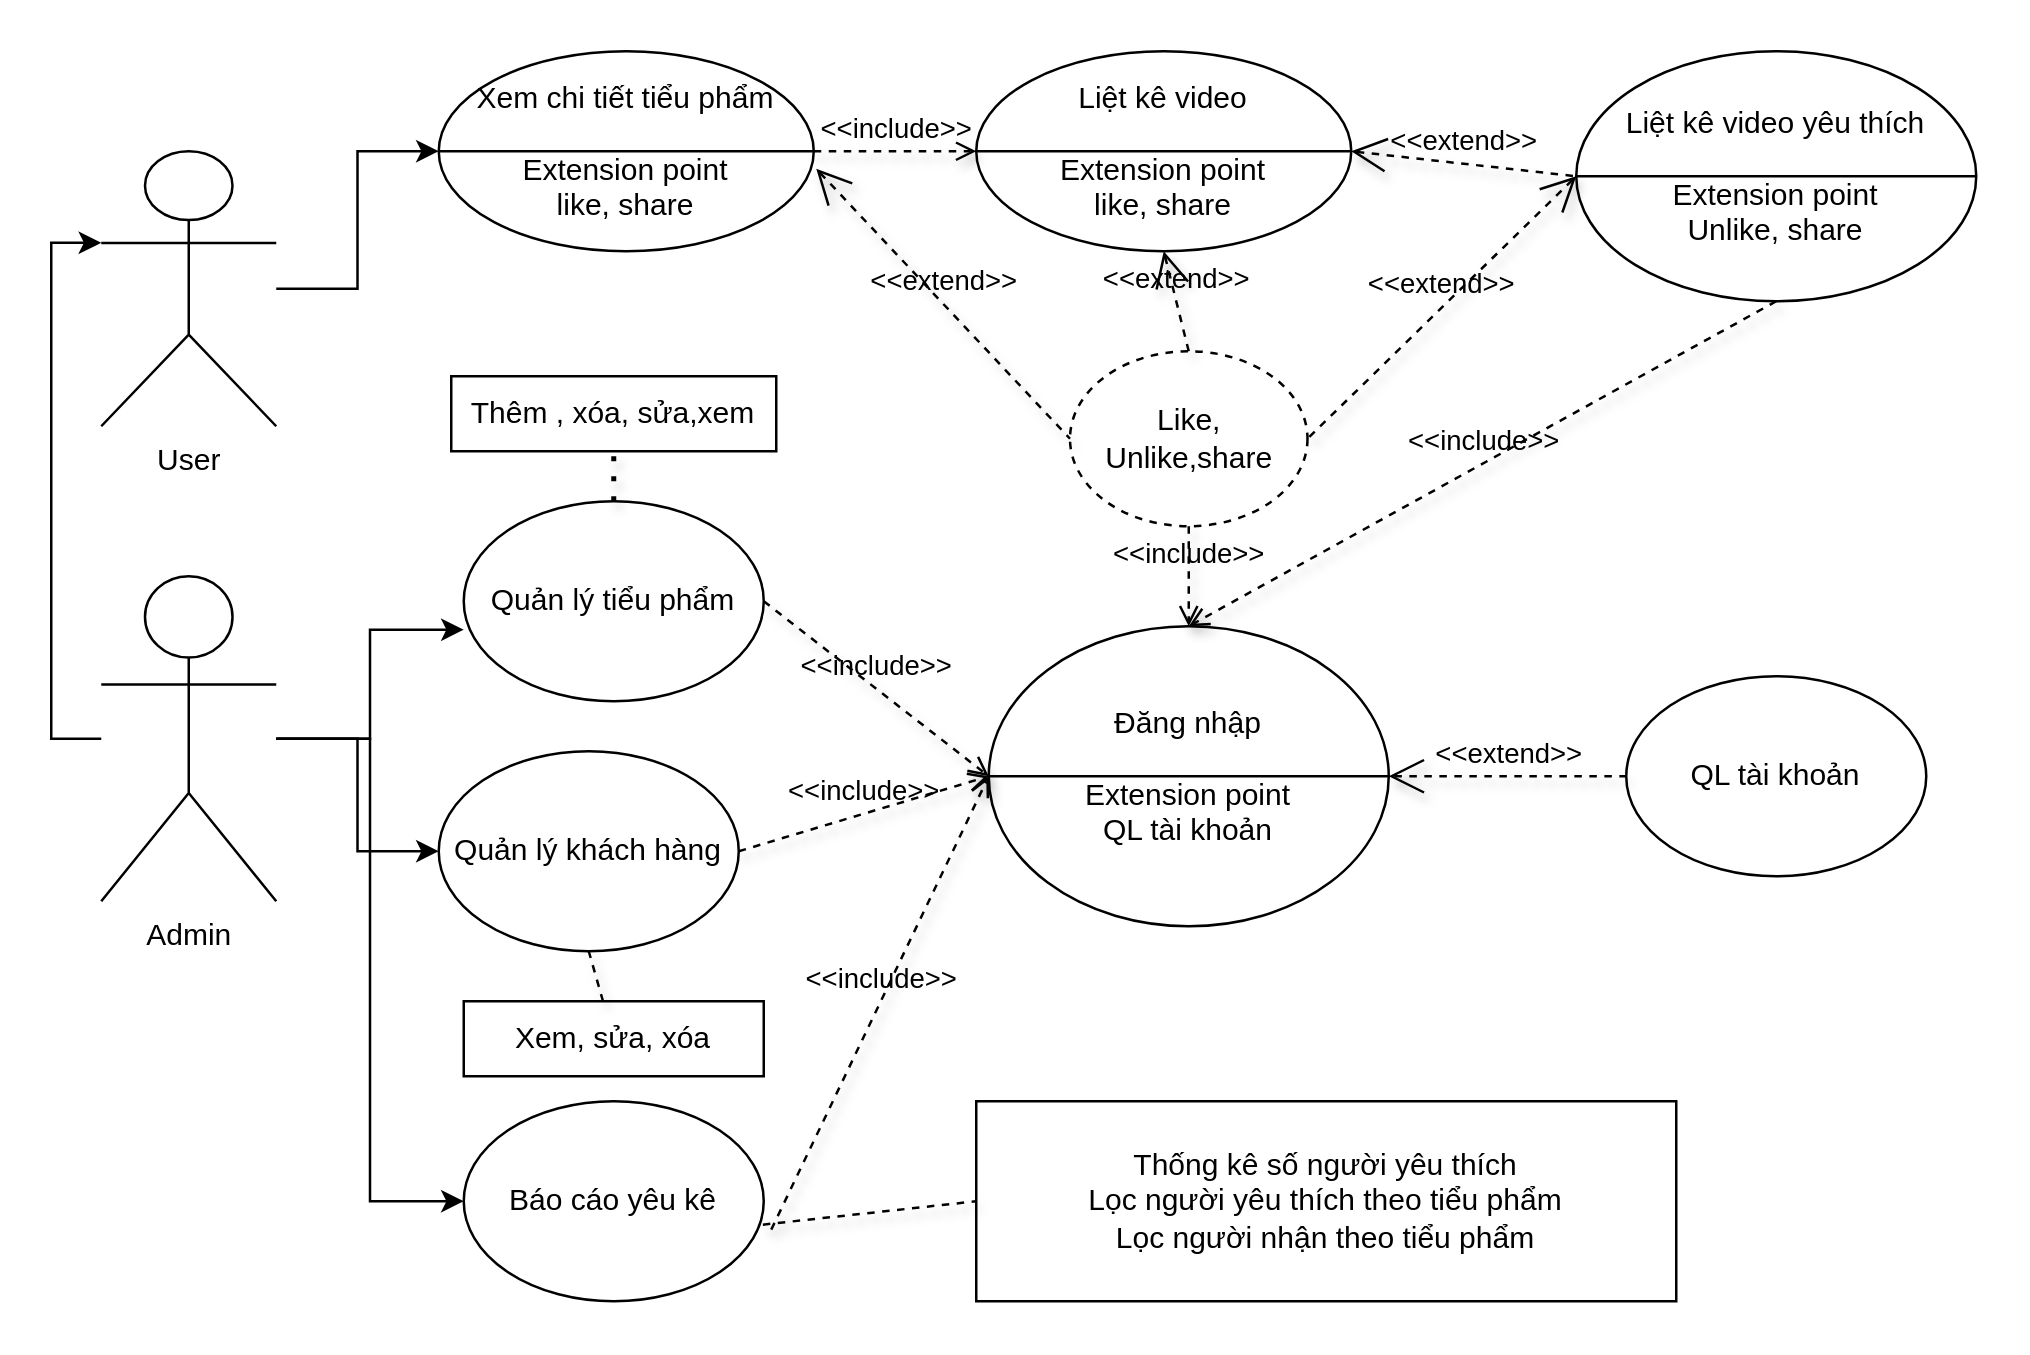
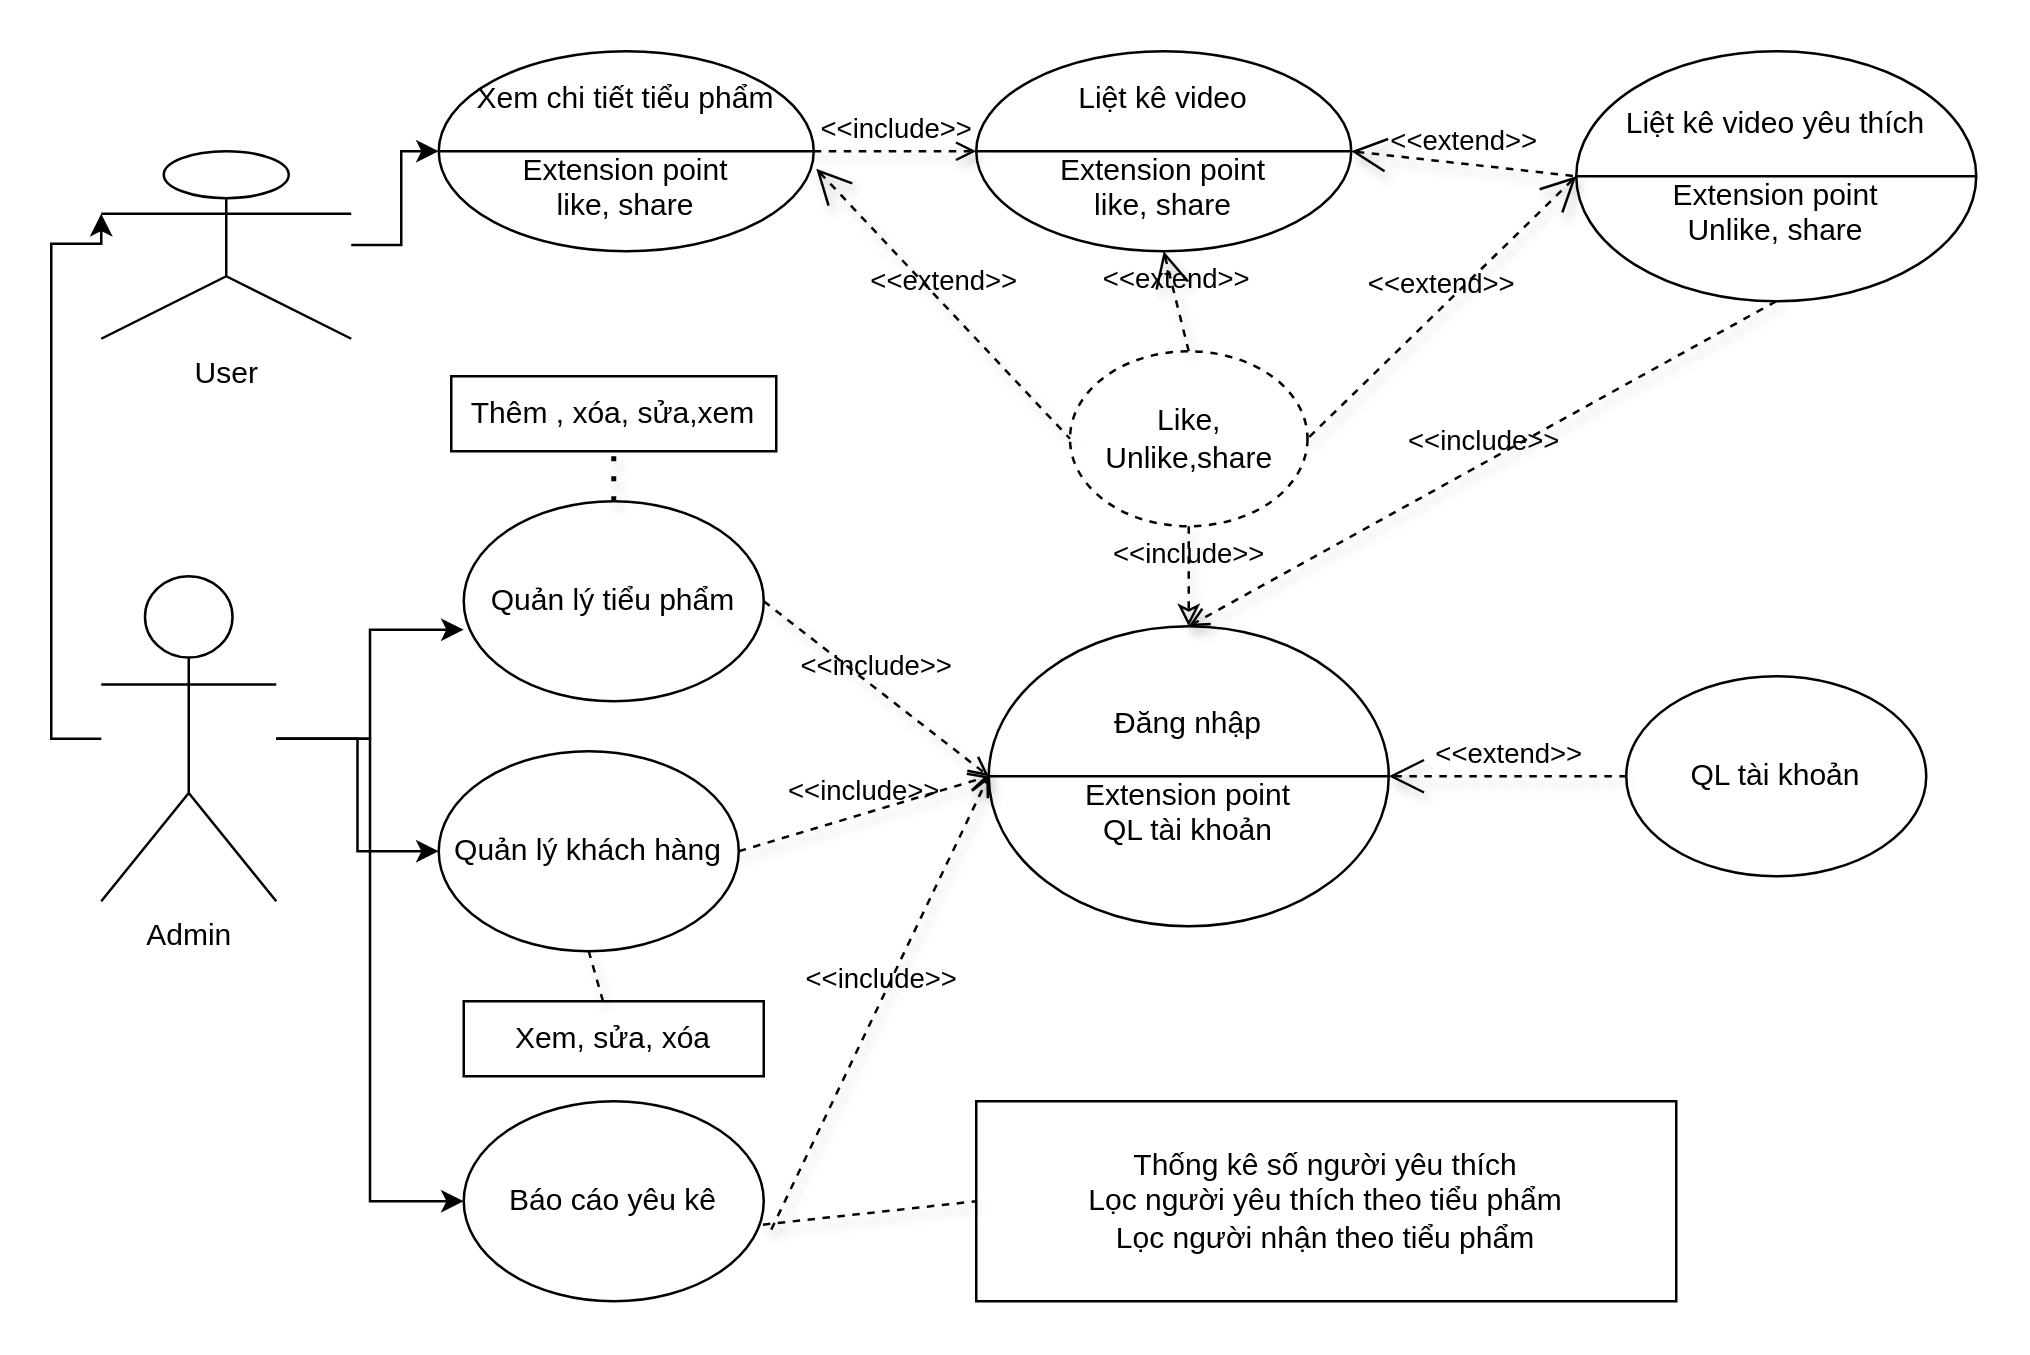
(189, 289) -> (226, 245)
(1189, 613) -> (1189, 608)
